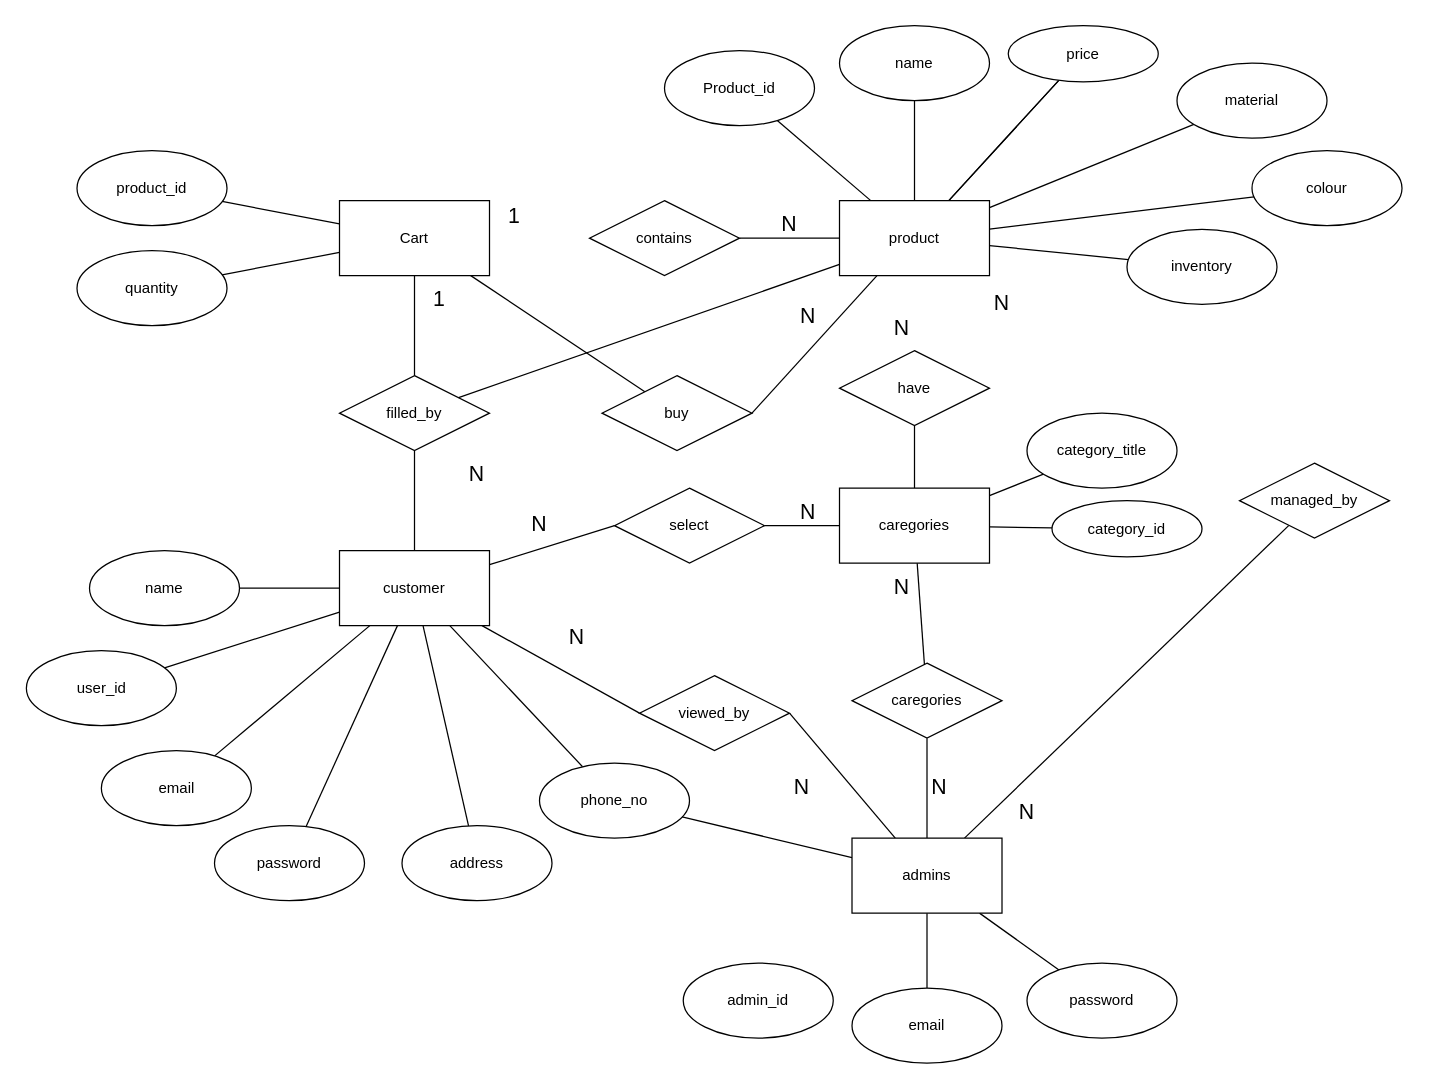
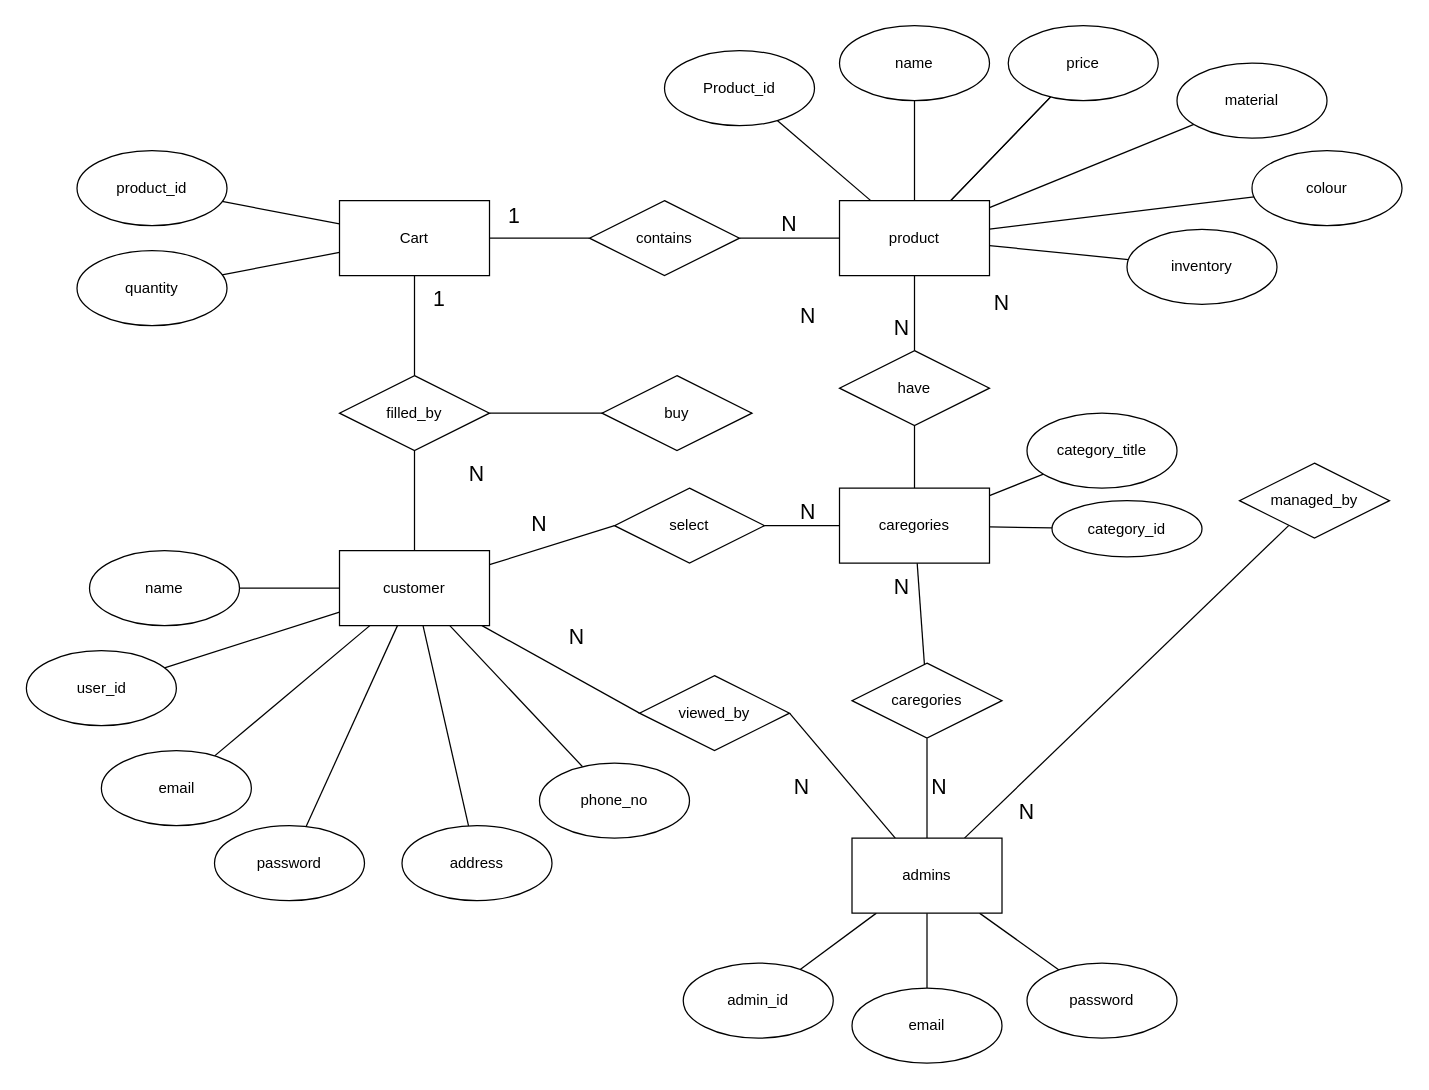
(1083, 54) -> (1083, 63)
(649, 331) -> (914, 313)
(557, 333) -> (539, 238)
(814, 345) -> (545, 413)
(767, 837) -> (838, 941)
